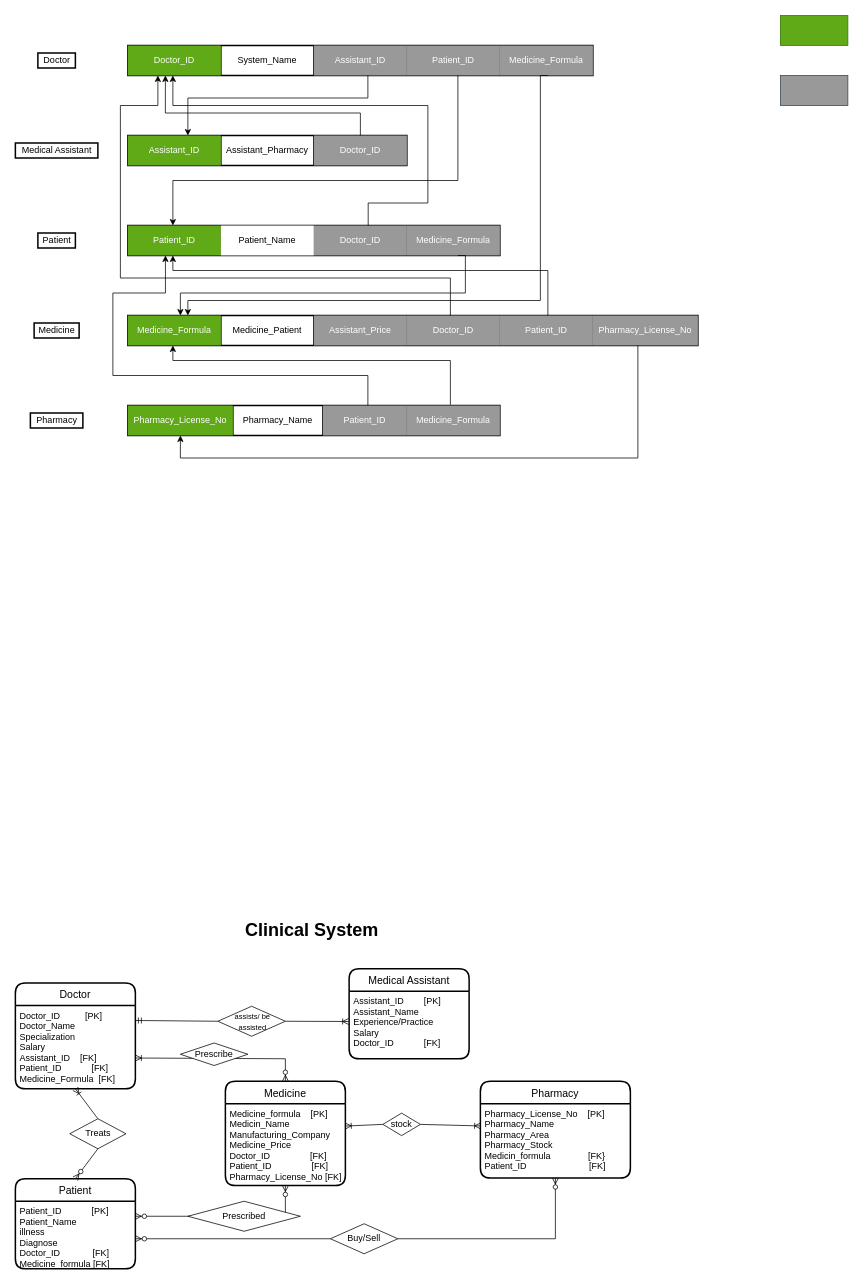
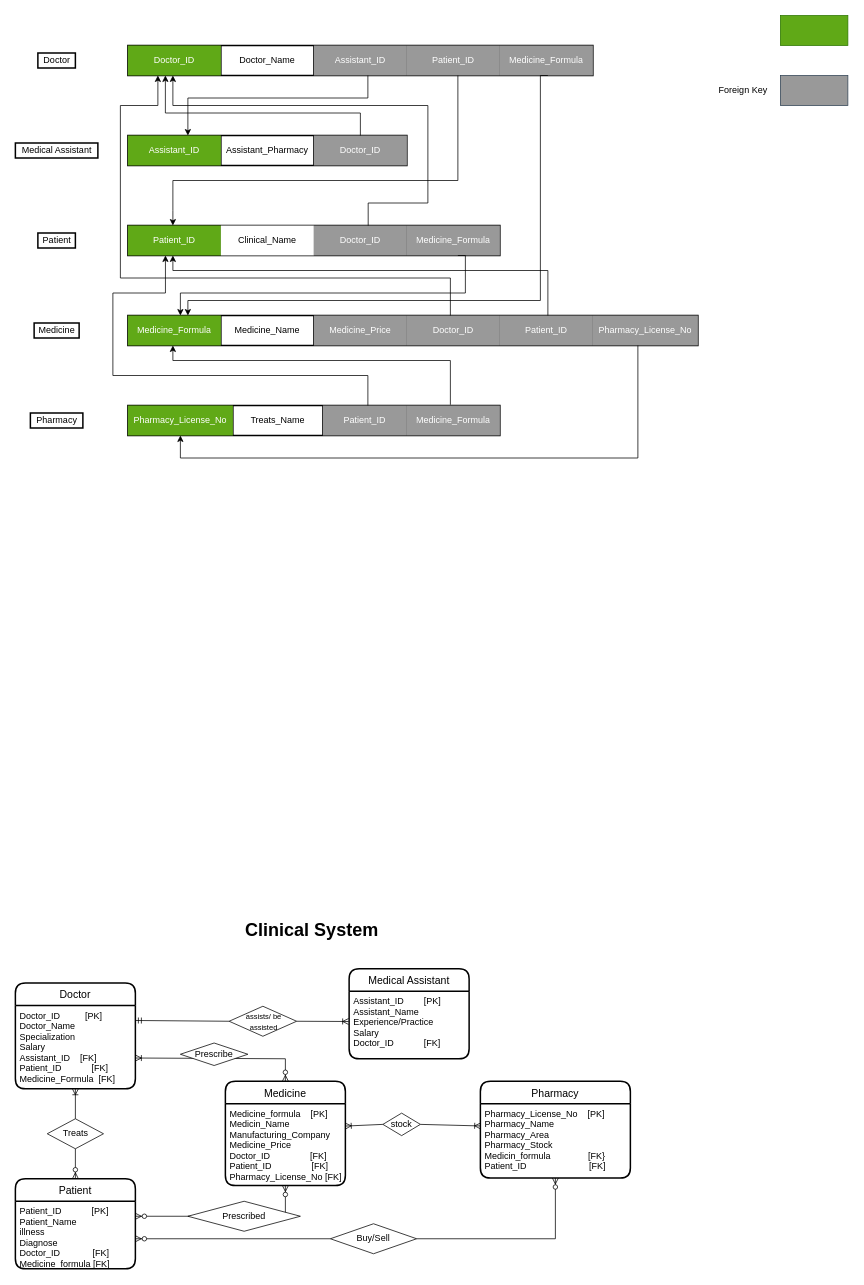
(267, 60) -> (267, 60)
none -> (743, 90)
(267, 240) -> (267, 240)
(267, 330) -> (267, 330)
(360, 330) -> (360, 330)
(278, 420) -> (278, 420)
(252, 1021) -> (263, 1021)
(98, 1134) -> (75, 1134)
(364, 1239) -> (374, 1239)
